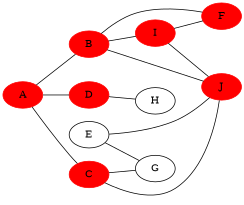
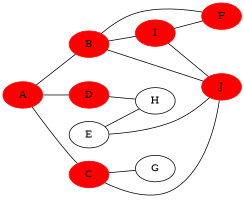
(122, 152) -> (122, 118)
